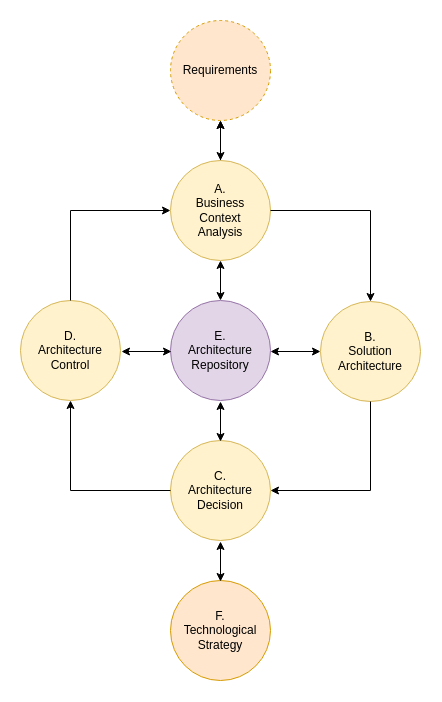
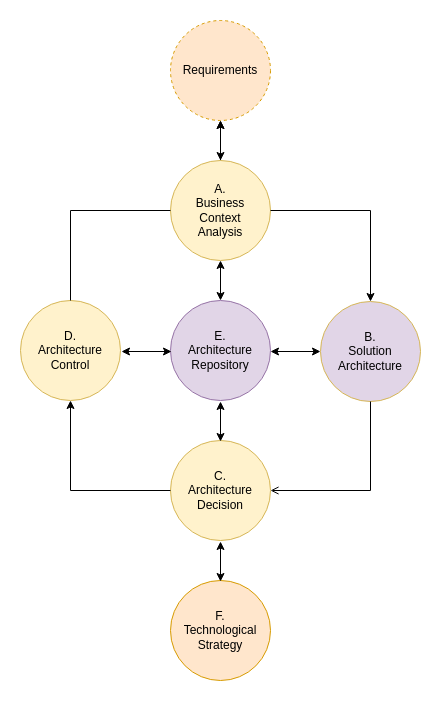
(162, 211) -> (165, 211)
(371, 352) -> (371, 352)
(278, 491) -> (276, 491)
